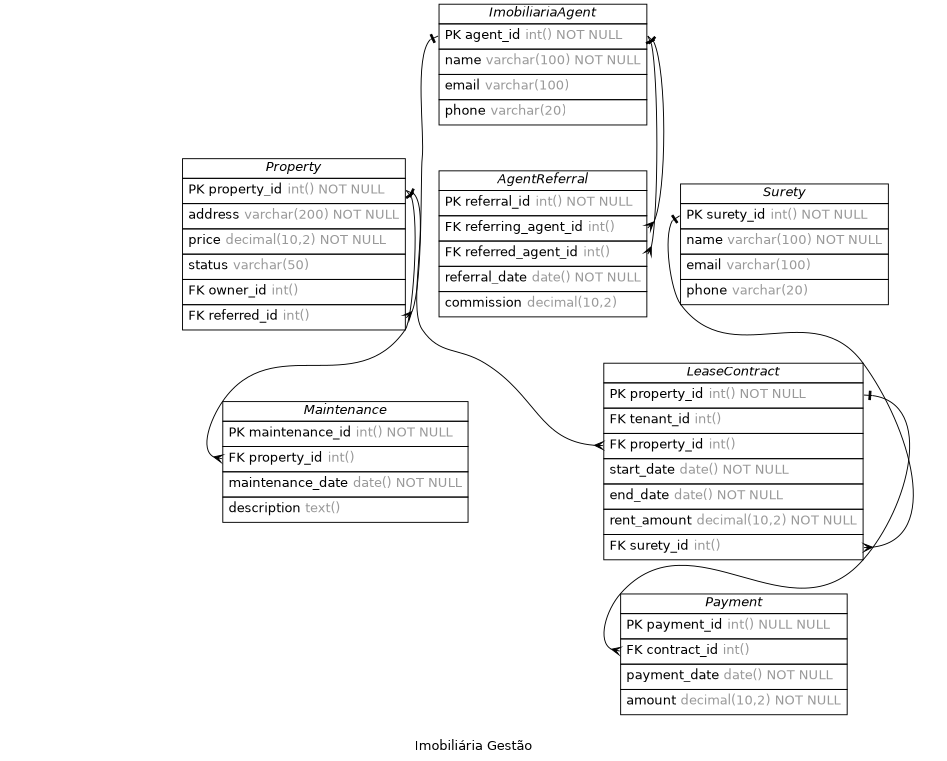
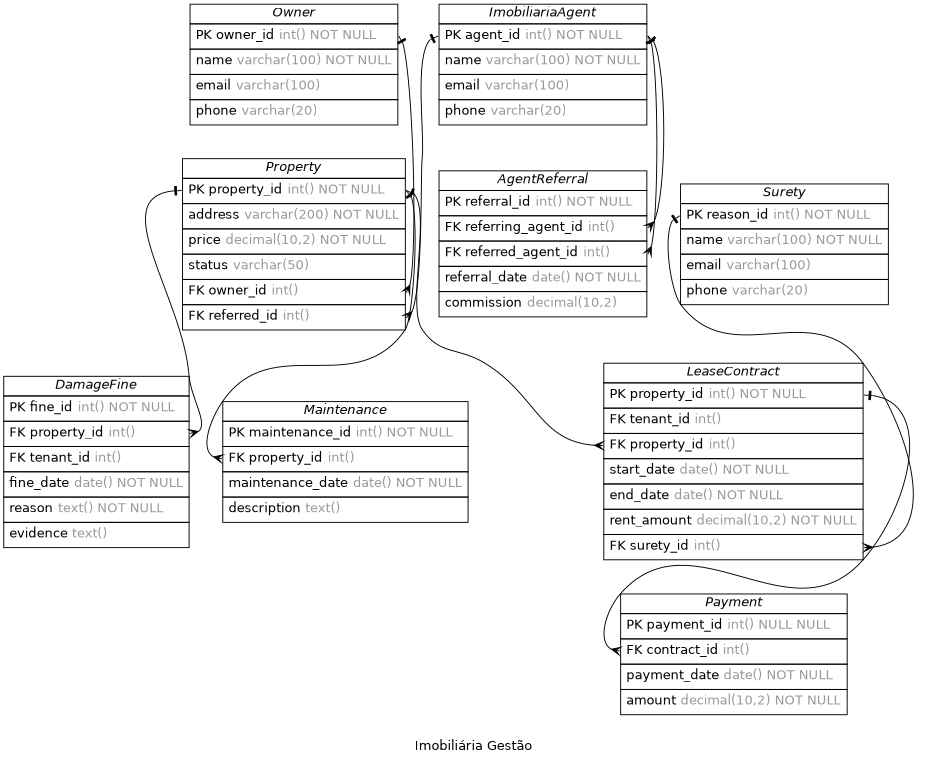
none -> (294, 64)
(728, 215) -> (730, 215)
none -> (96, 462)
